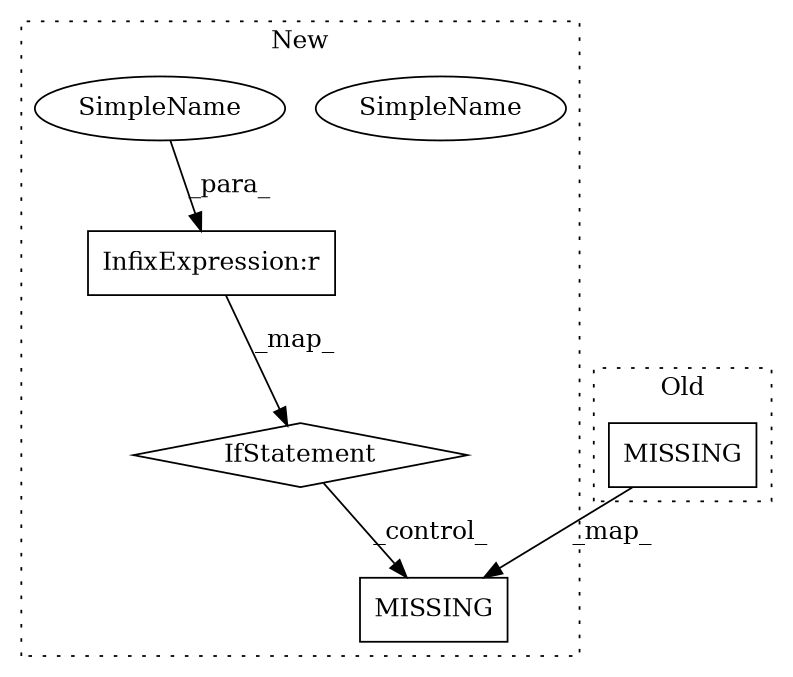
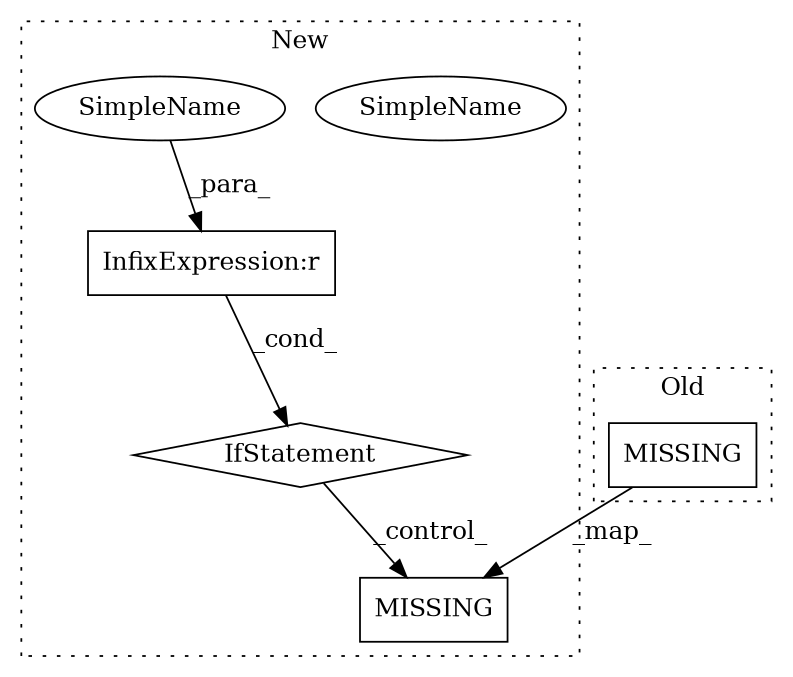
(295, 340) -> (295, 340)
